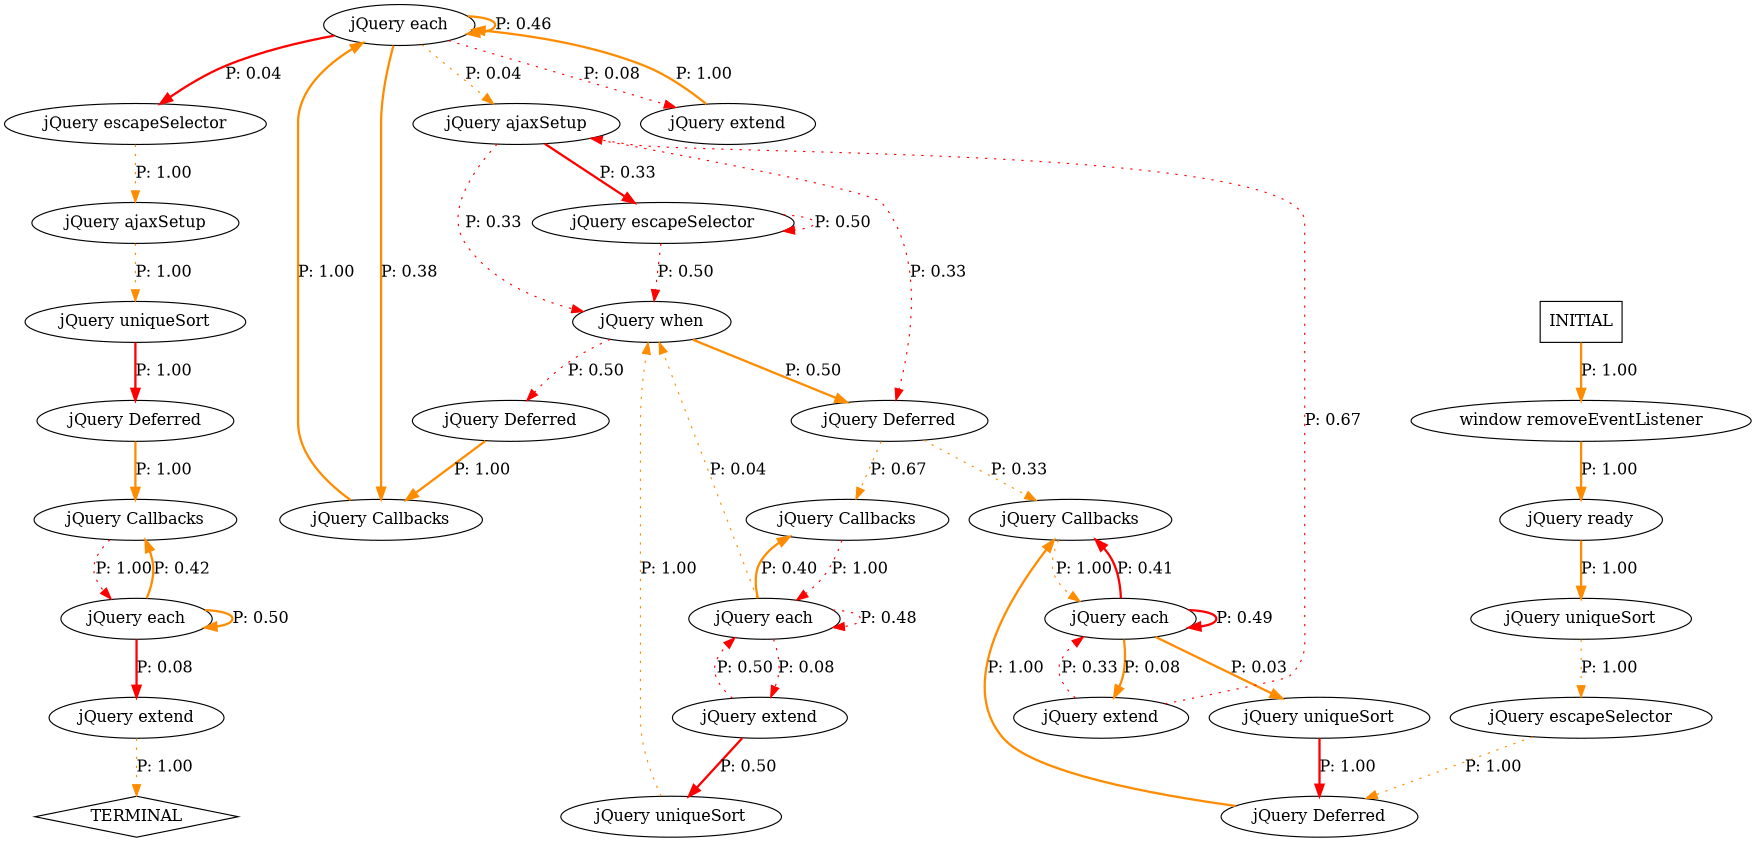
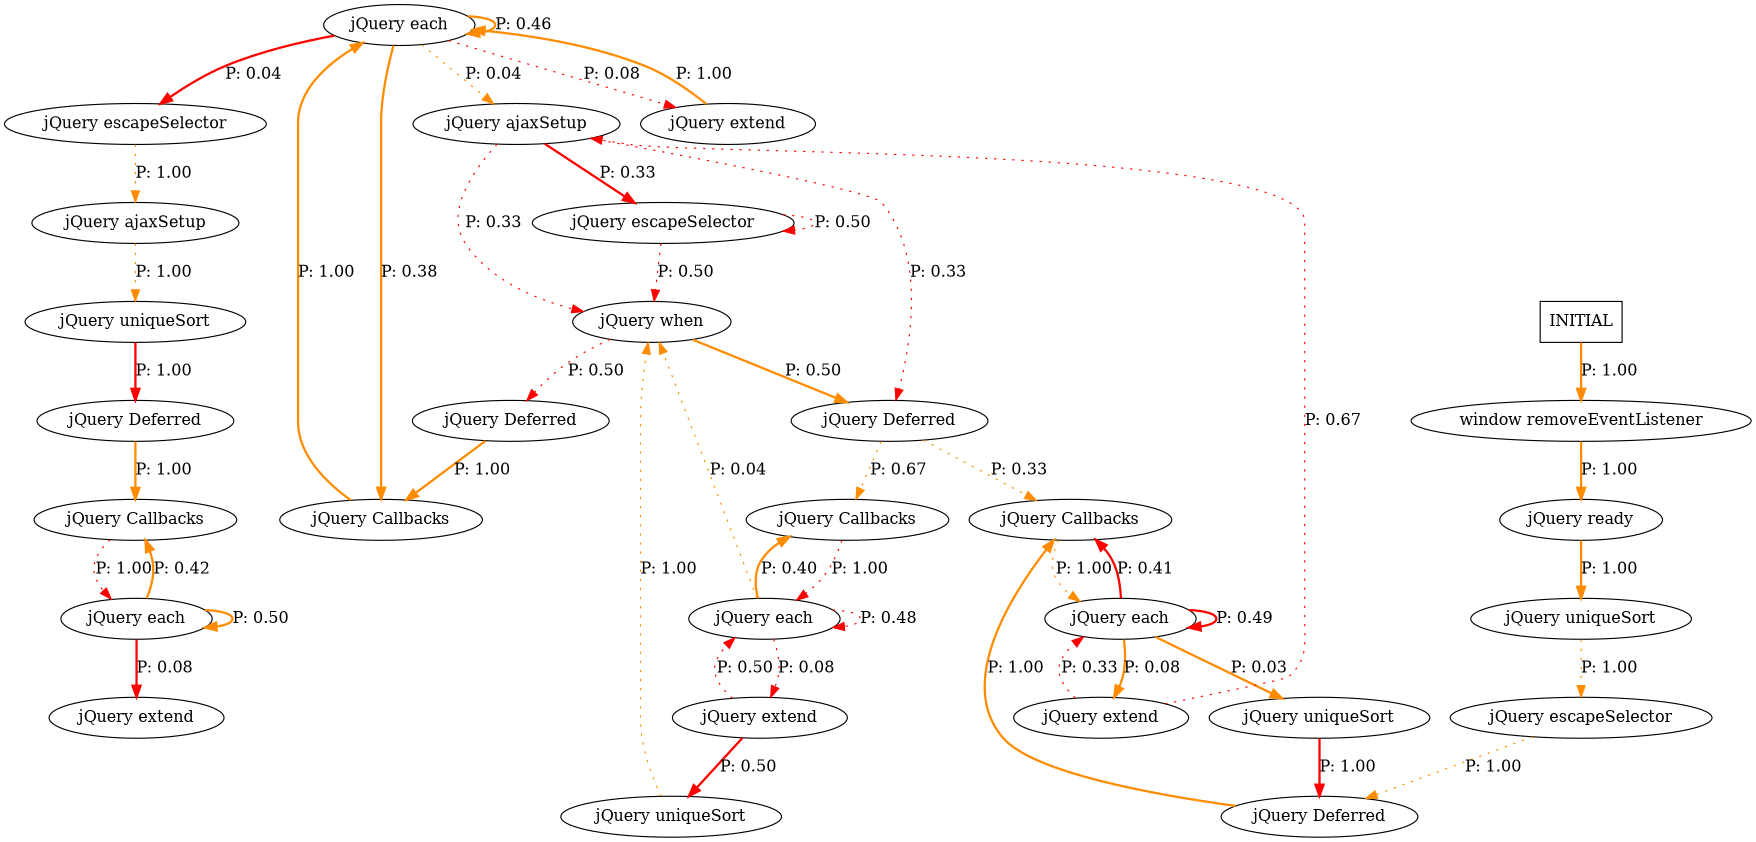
(137, 817) -> none
